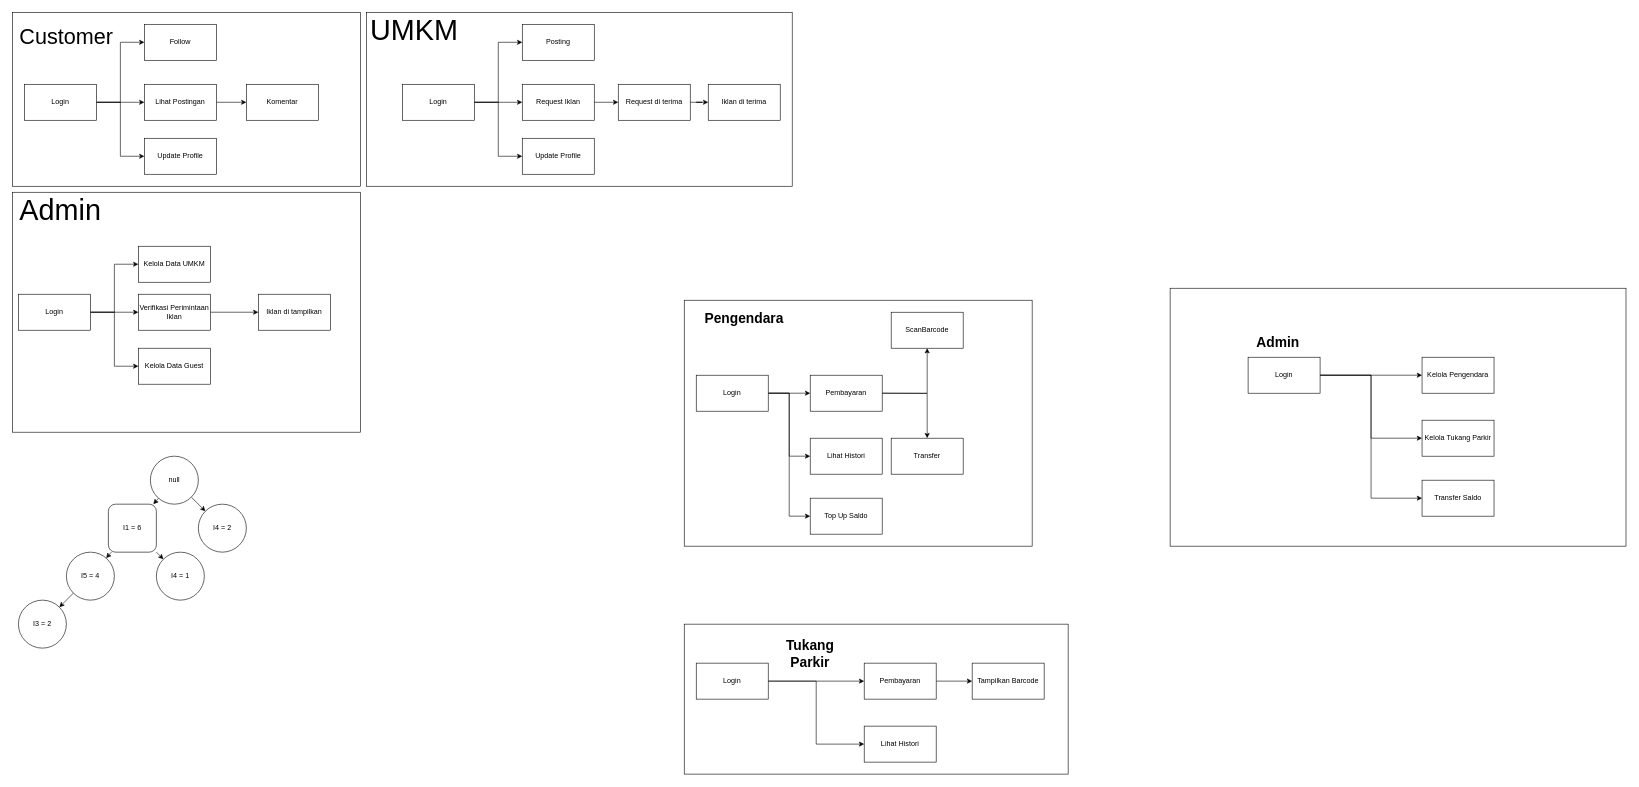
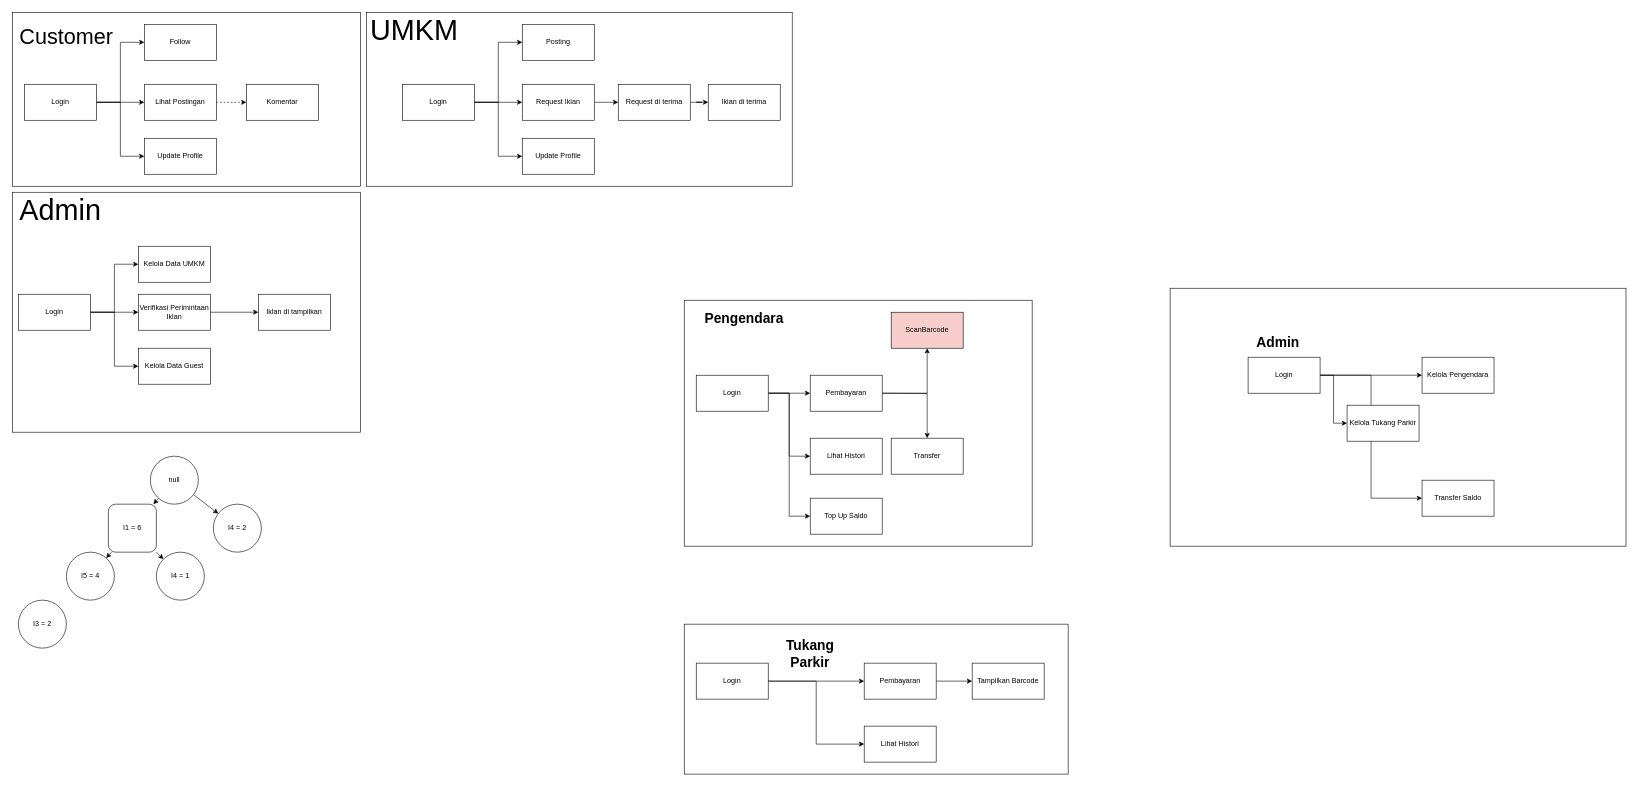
(229, 102) -> (229, 102)
(927, 330) -> (927, 330)
(1458, 438) -> (1383, 423)
(222, 528) -> (237, 528)
(63, 603) -> none
